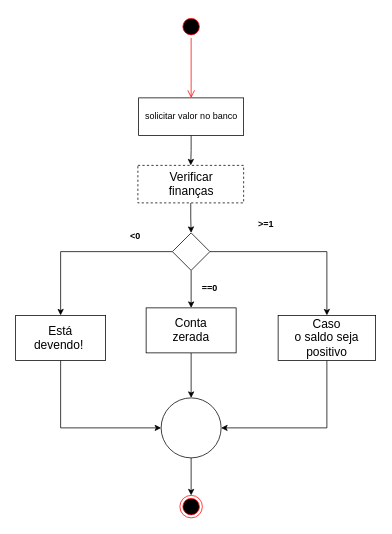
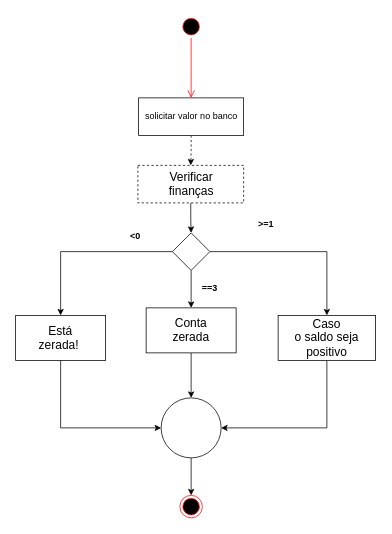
(191, 147) -> (191, 147)
(209, 288) -> (209, 288)
(60, 338) -> (60, 338)
